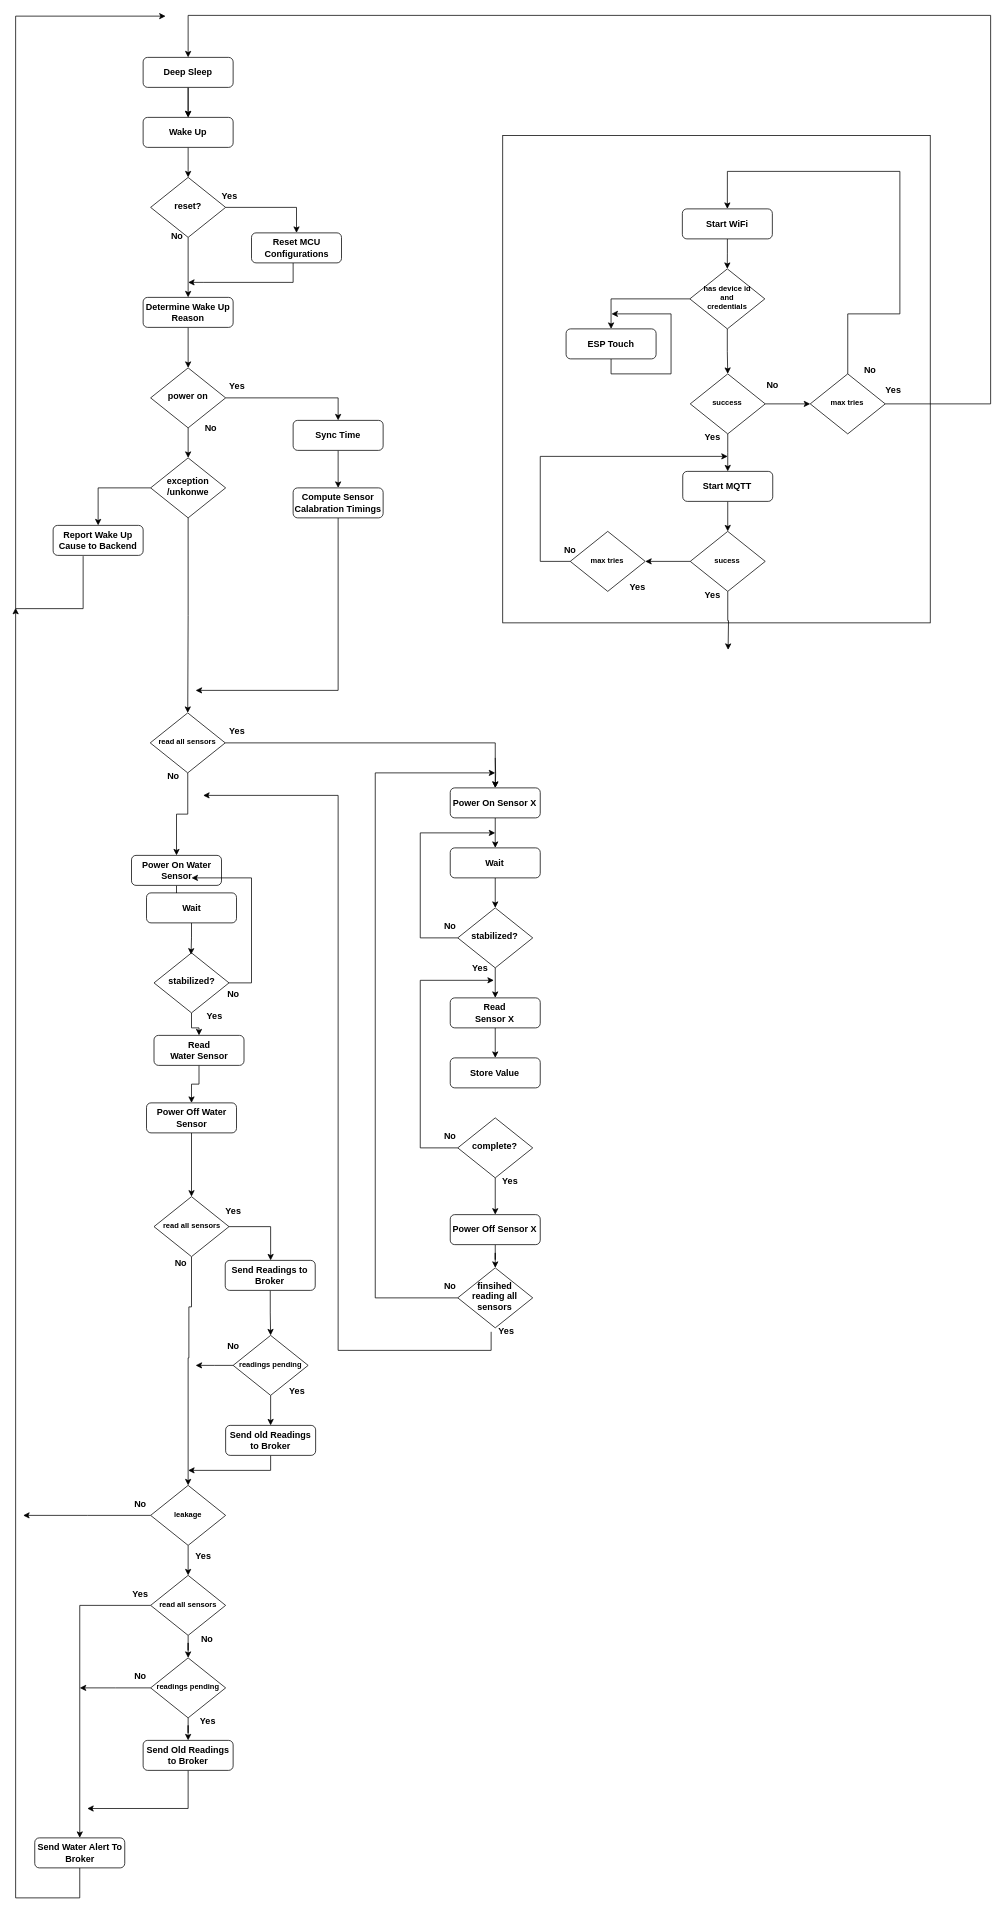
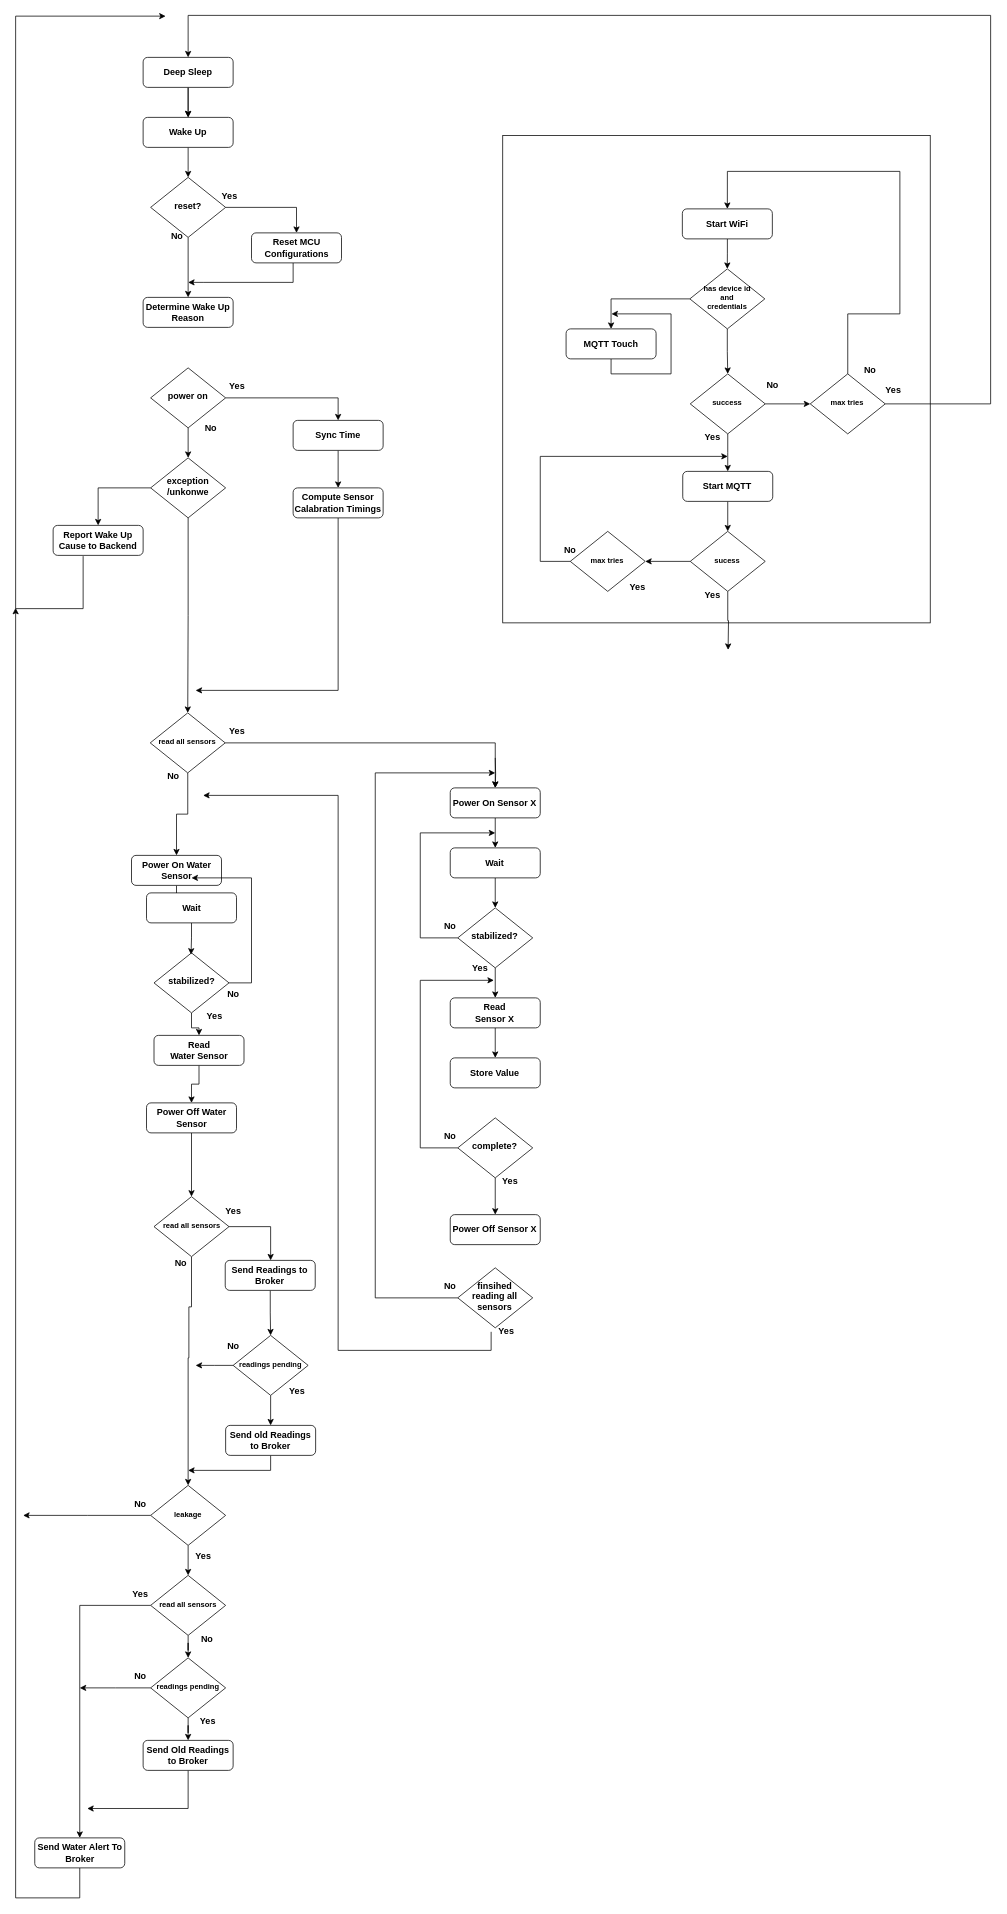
(611, 344) -> (611, 344)
(188, 361) -> none
(495, 1260) -> none
